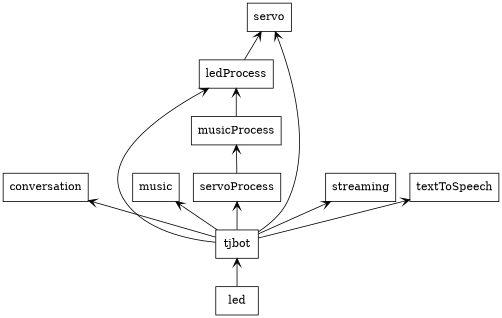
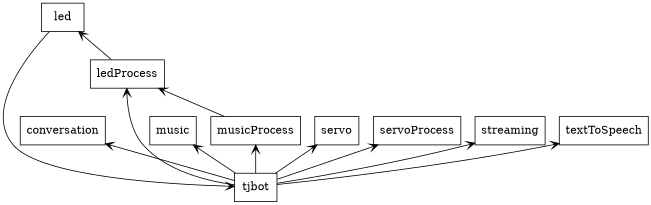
(251, 49) -> (98, 48)
(237, 163) -> (256, 163)
